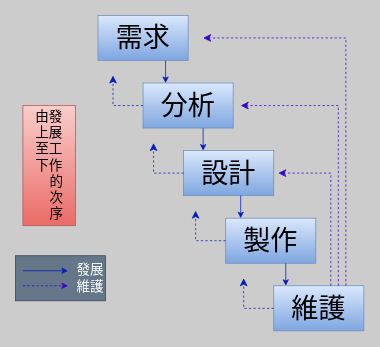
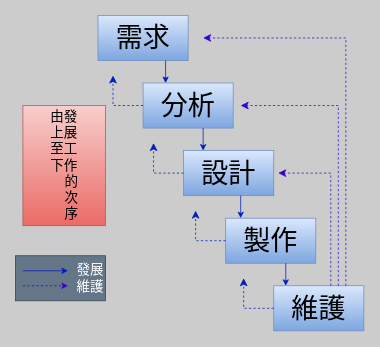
(49, 165) -> (64, 165)
